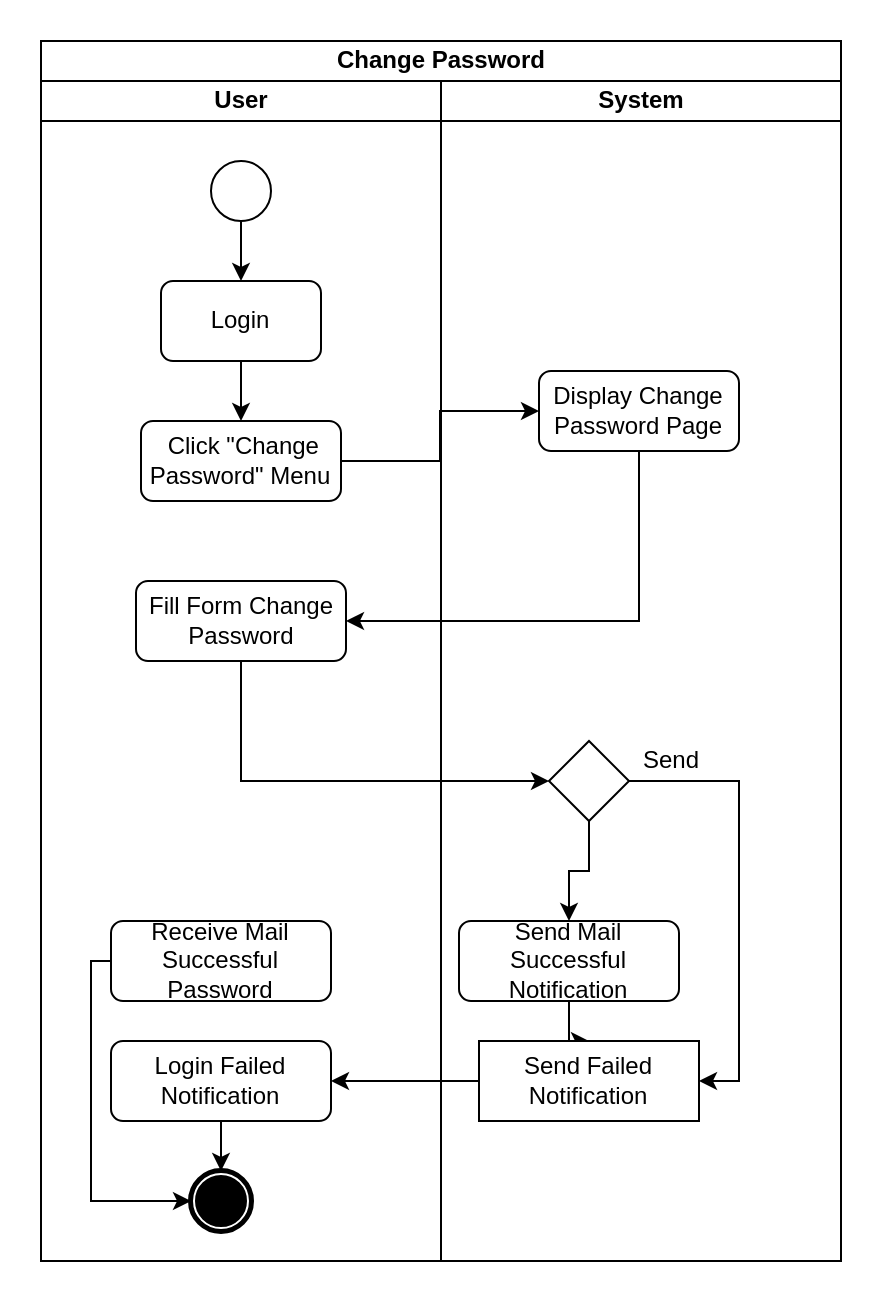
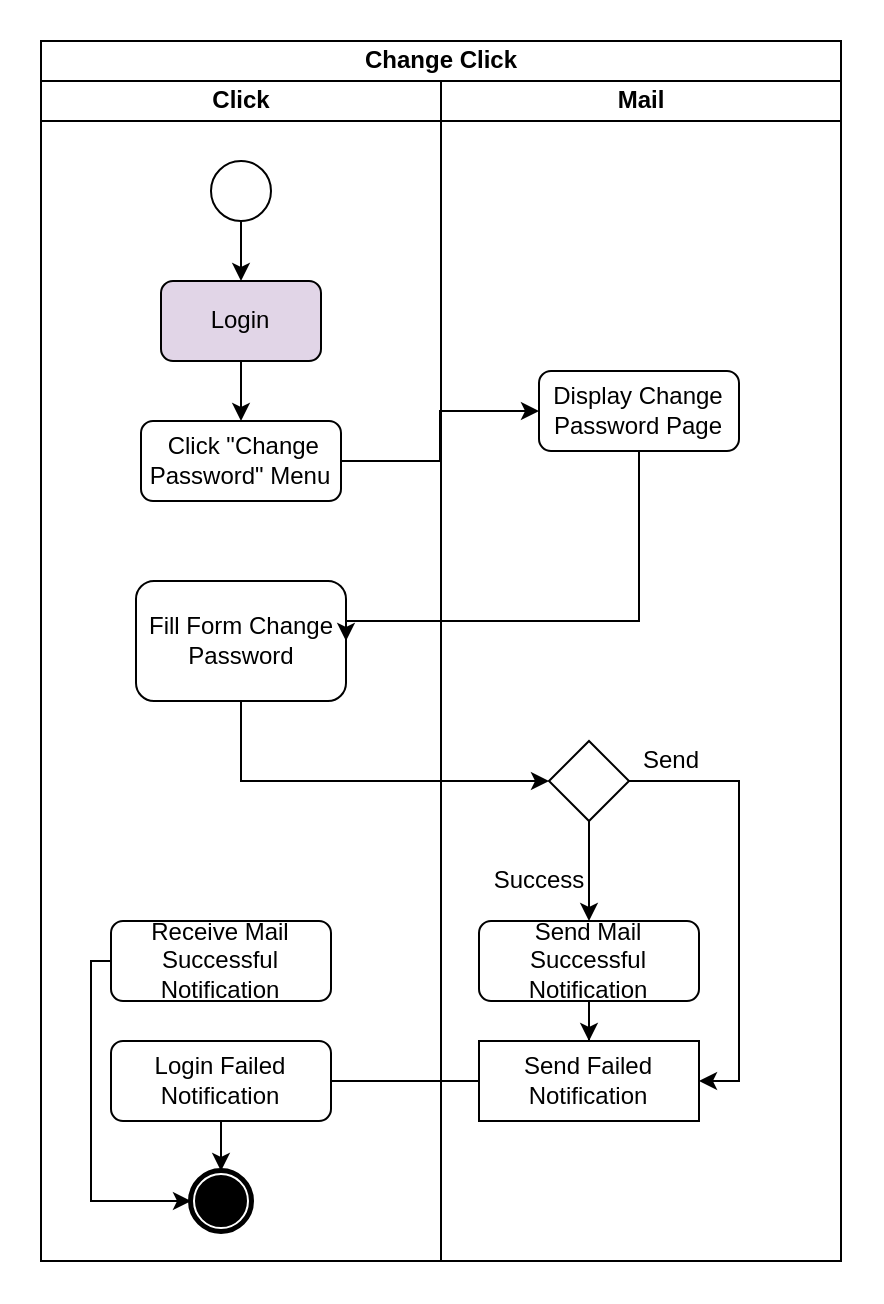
(442, 61) -> (442, 61)
(242, 101) -> (242, 101)
(642, 101) -> (642, 101)
(241, 321) -> (241, 321)
(241, 621) -> (241, 641)
none -> (539, 881)
(221, 961) -> (221, 961)
(569, 961) -> (589, 961)
(346, 1081) -> (340, 1081)
